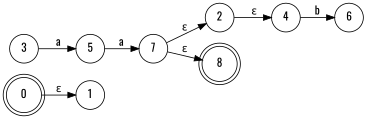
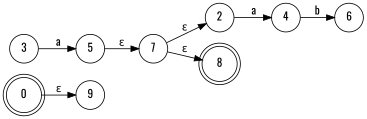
(254, 12) -> (254, 12)
(122, 43) -> (122, 43)
(90, 95) -> (90, 95)
